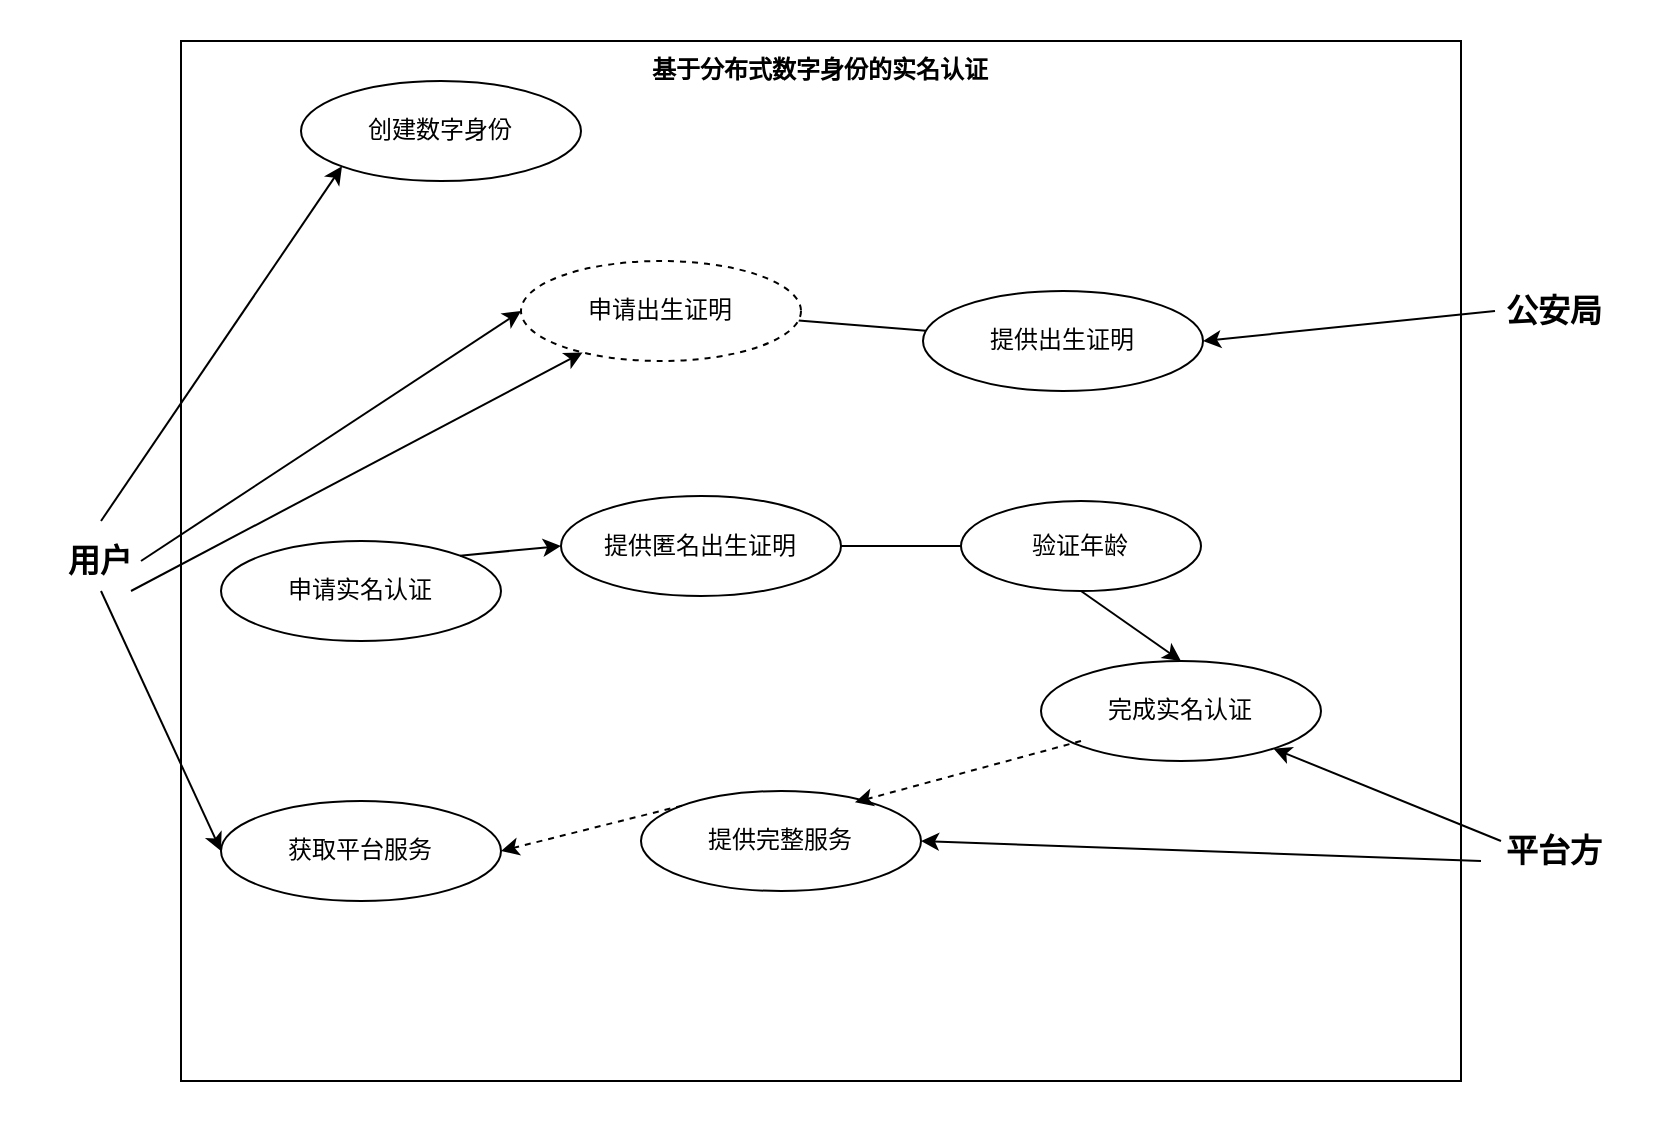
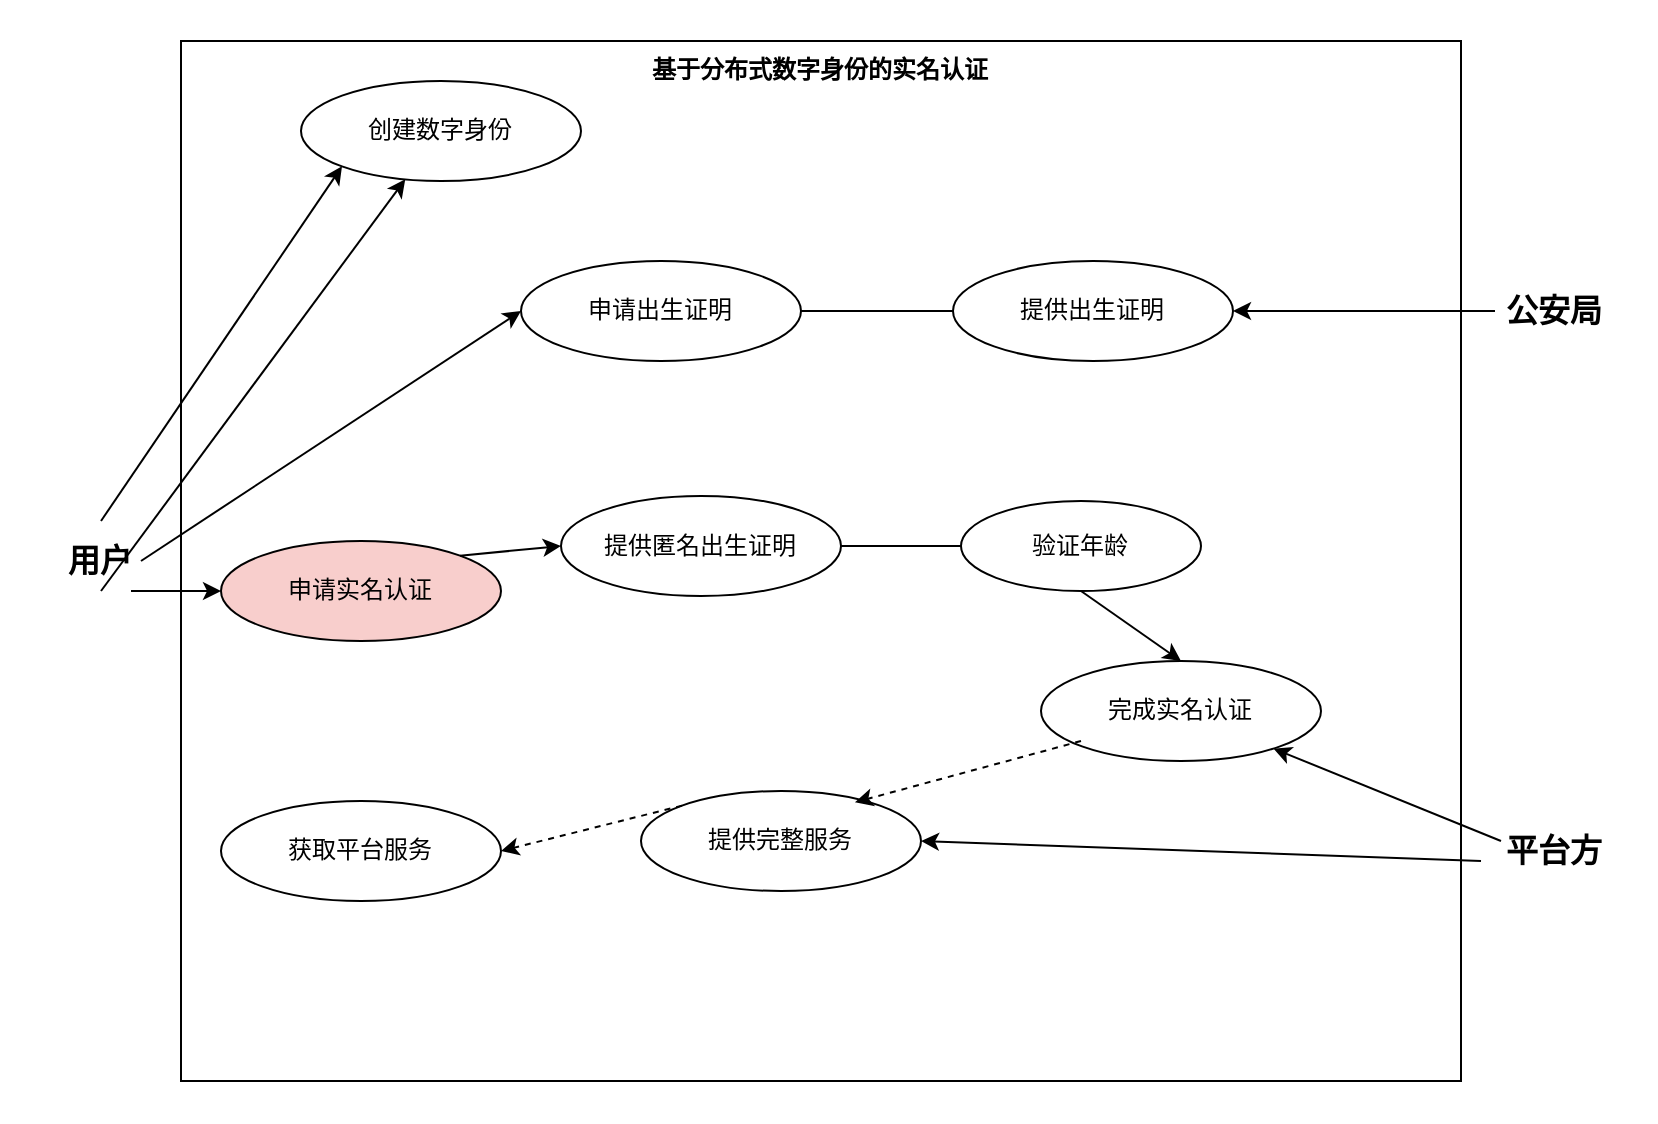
(661, 311) -> (661, 311)
(1063, 341) -> (1093, 311)
(351, 475) -> (169, 591)
(361, 591) -> (361, 591)
(158, 715) -> (249, 391)
